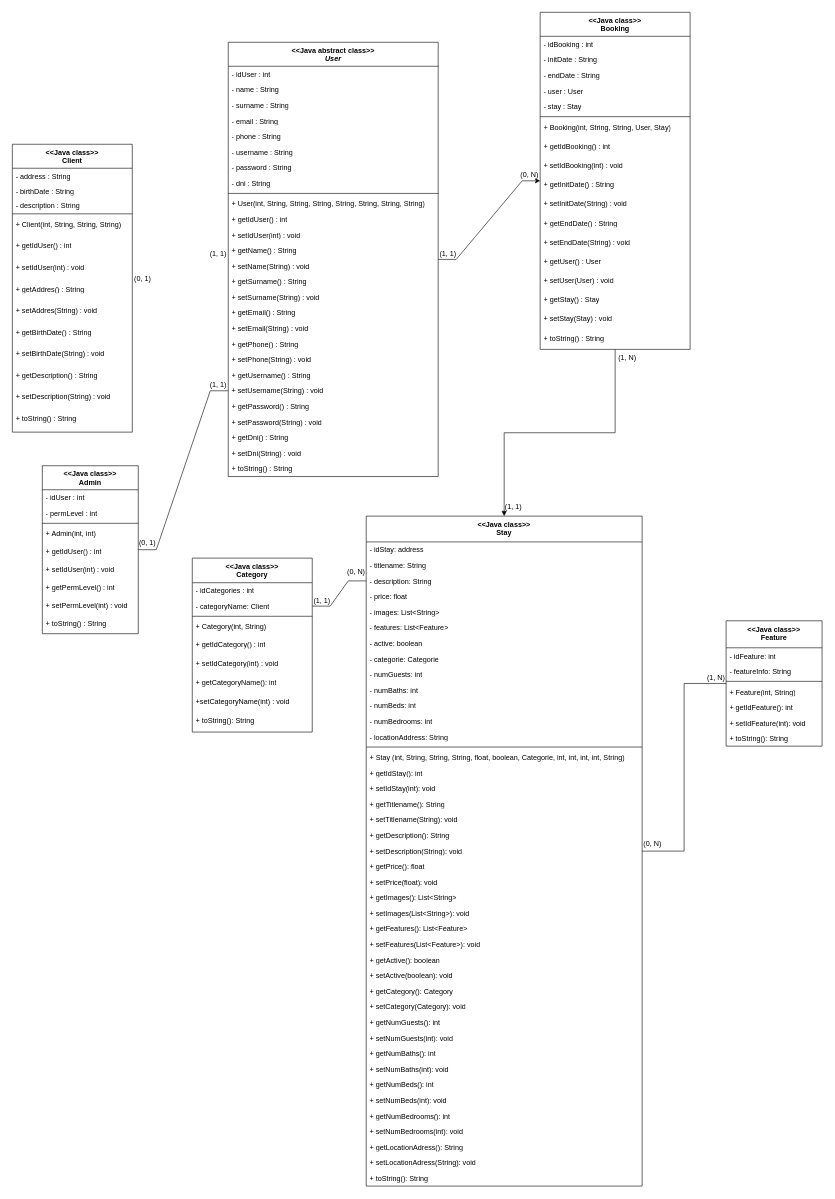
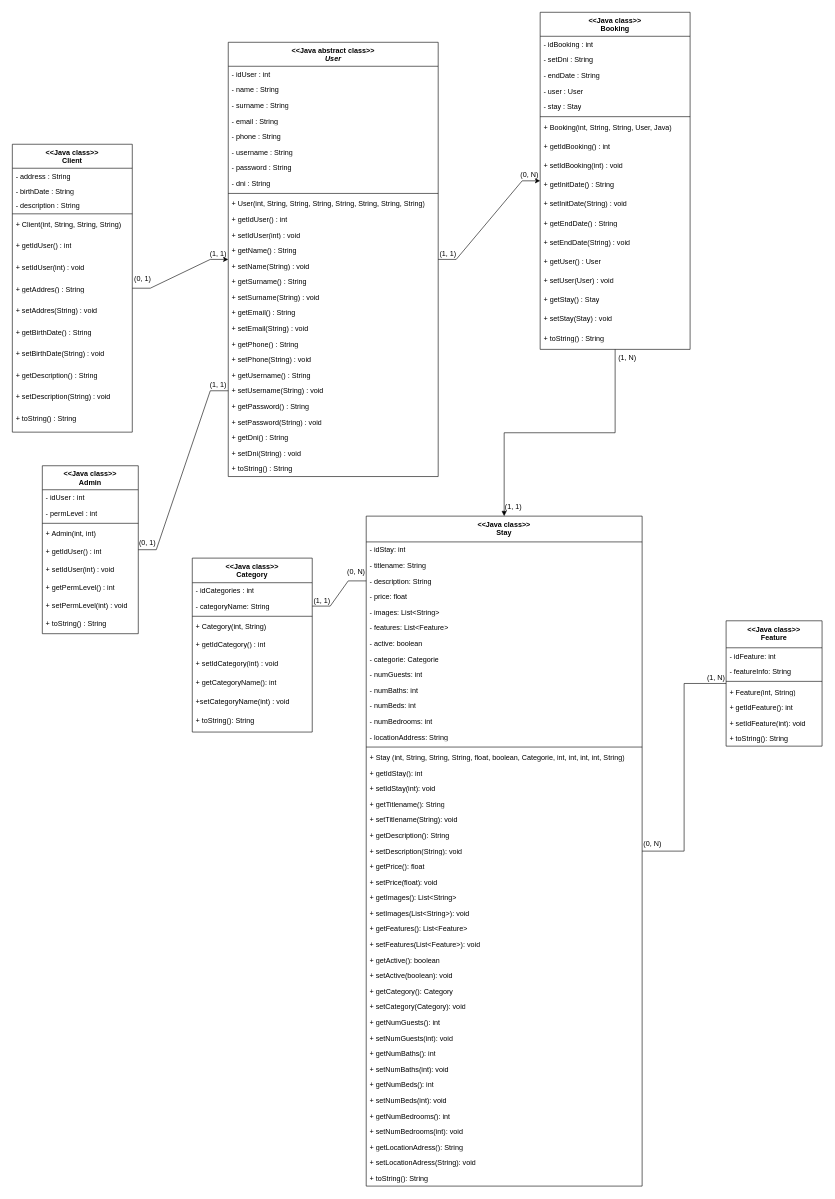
(576, 60) -> (573, 60)
(616, 132) -> (616, 132)
none -> (187, 271)
(400, 551) -> (391, 551)
(236, 607) -> (237, 607)
